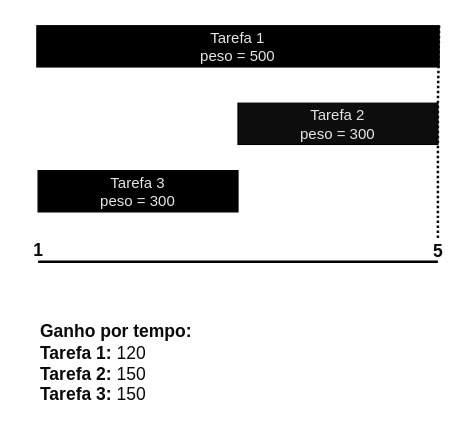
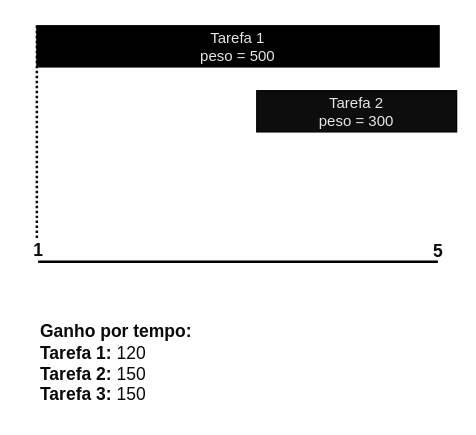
(338, 124) -> (357, 111)
none -> (37, 152)
(438, 154) -> none
(138, 191) -> none
